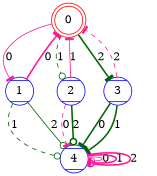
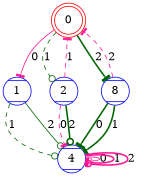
(40, 57) -> none
(70, 59) -> (66, 59)
(118, 91) -> (115, 91)
